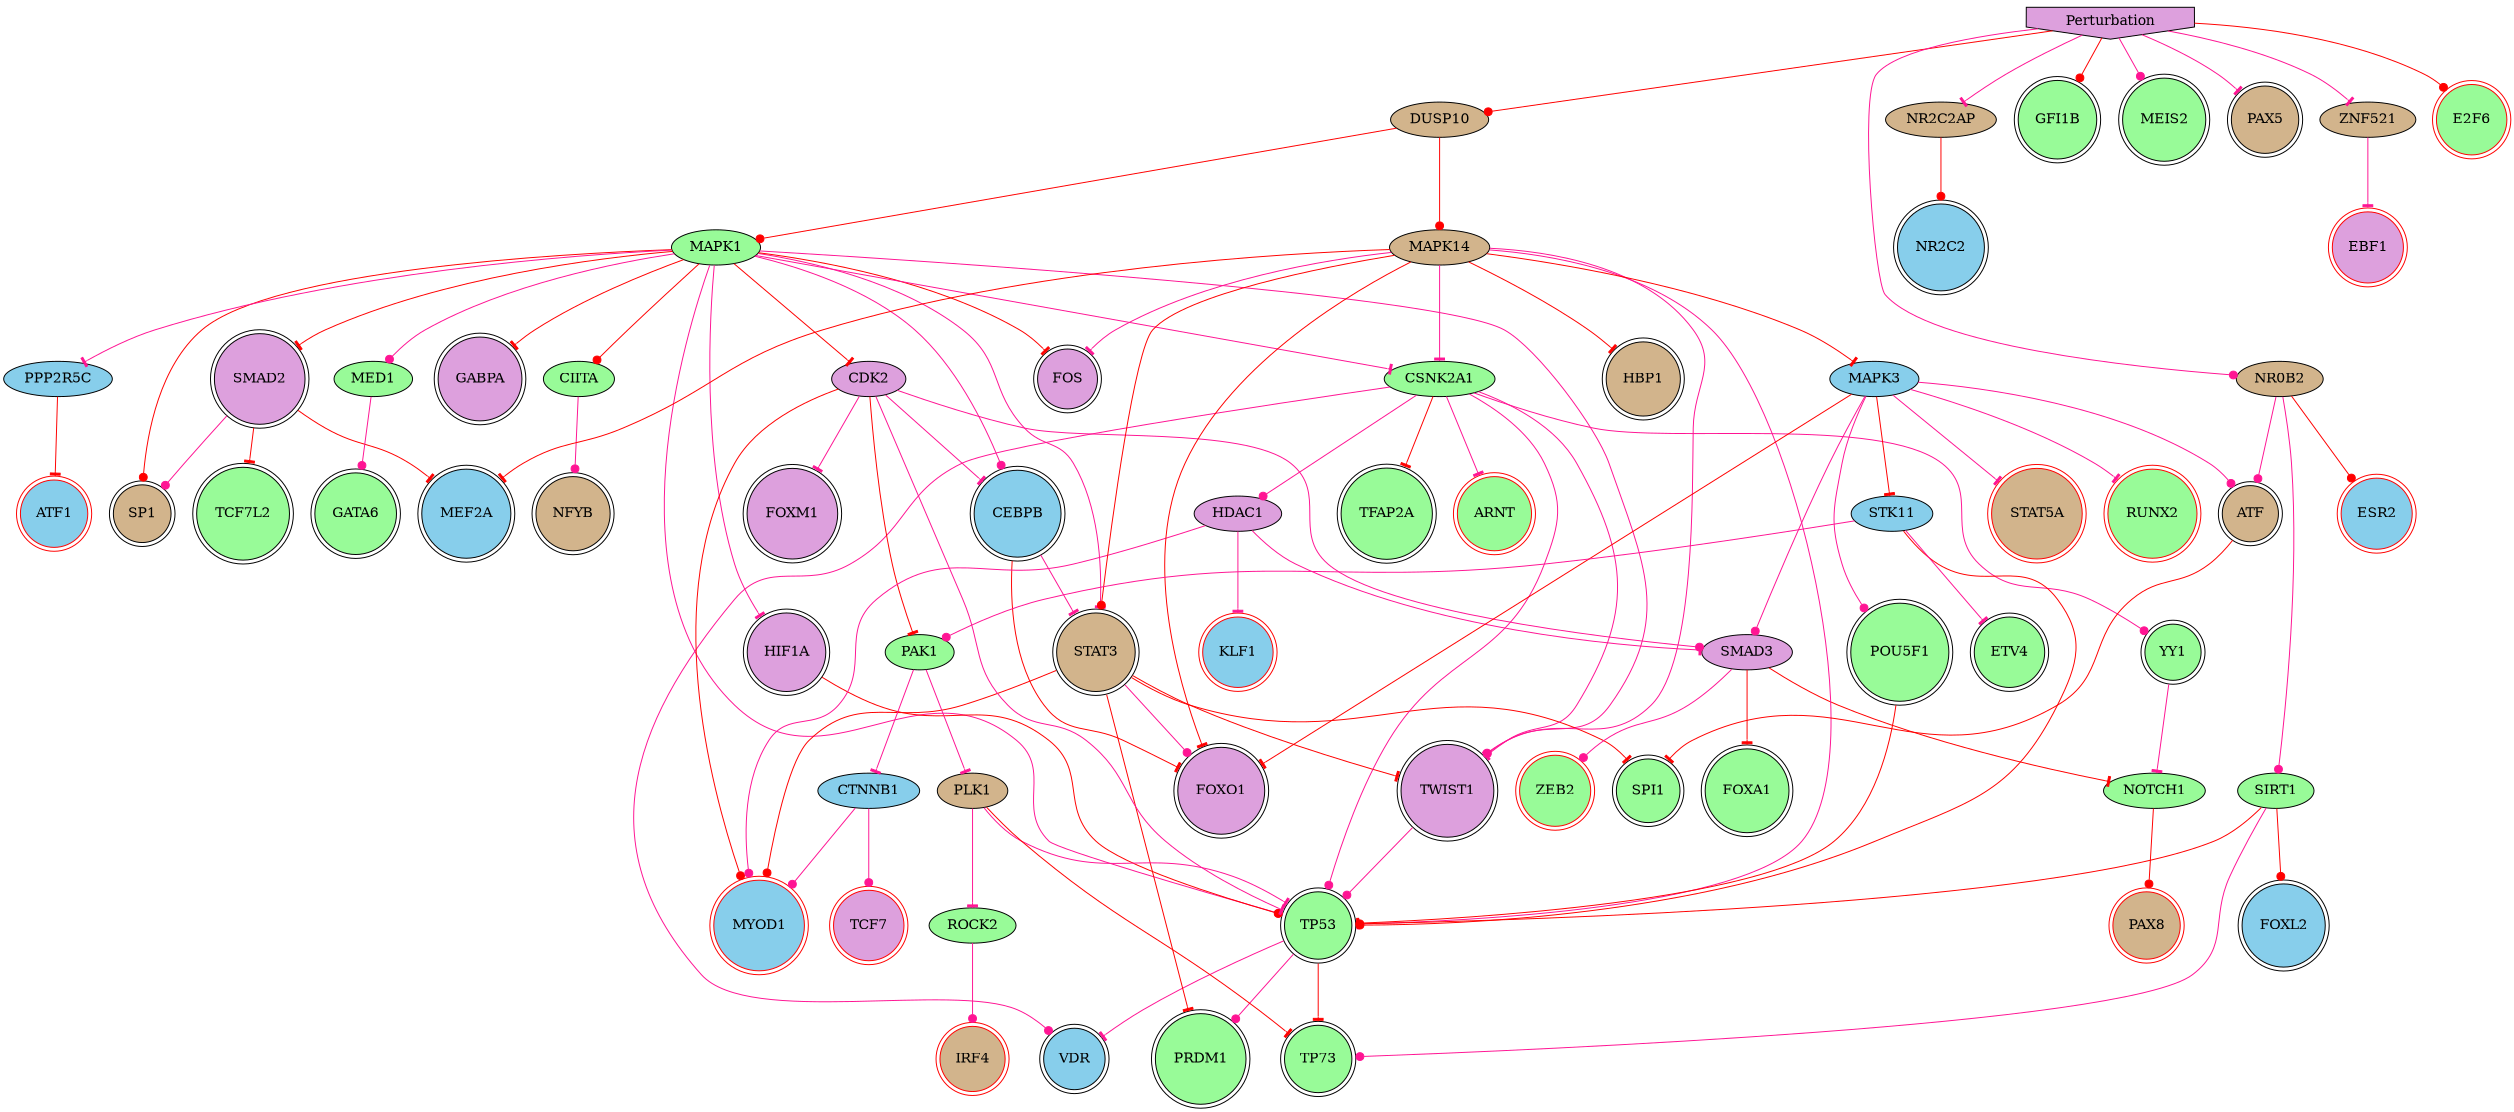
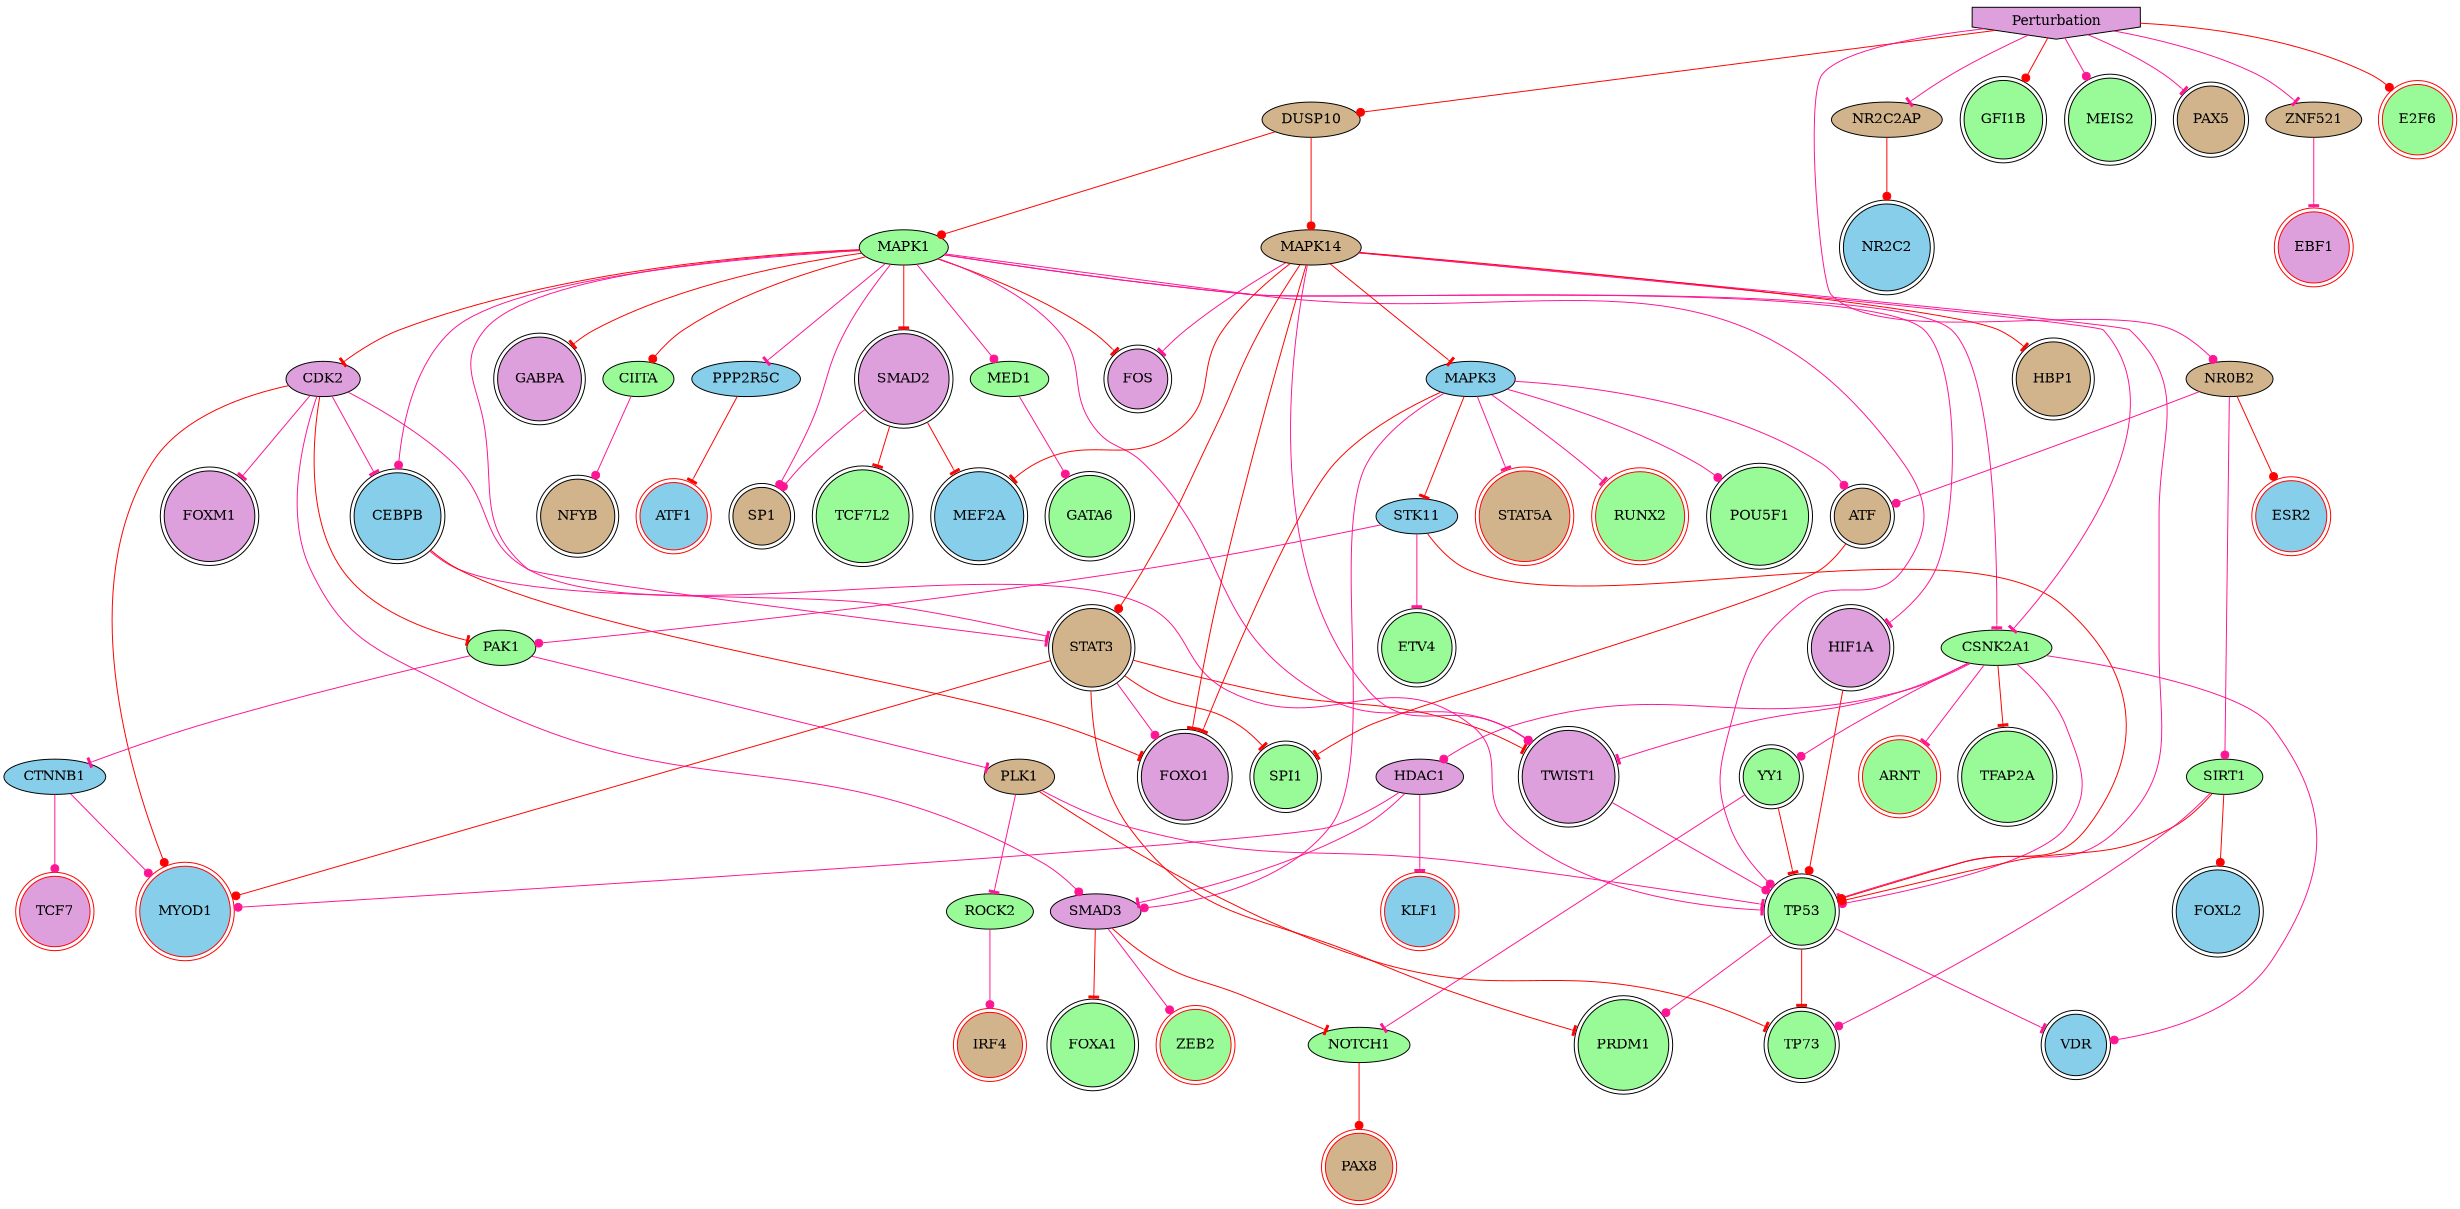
(217, 321) -> (829, 369)
(1801, 860) -> (1785, 839)
